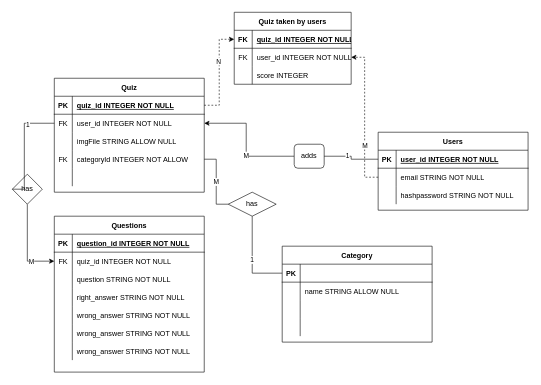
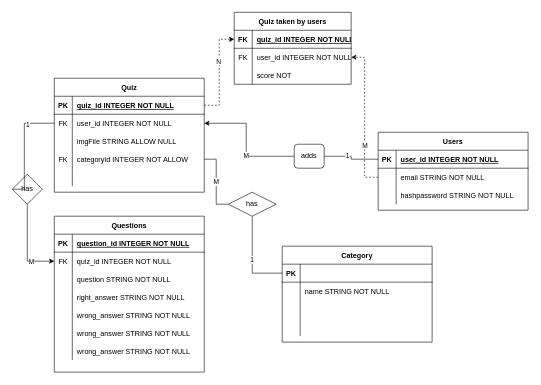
(282, 76) -> (274, 76)
(346, 292) -> (342, 292)
